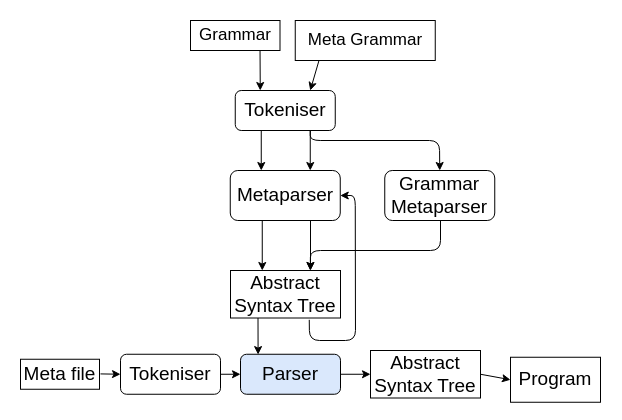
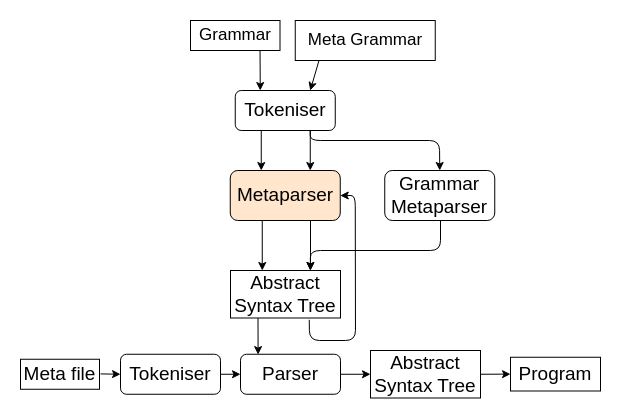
(285, 196) -> (285, 196)
(291, 374) -> (291, 374)
(556, 380) -> (556, 374)
